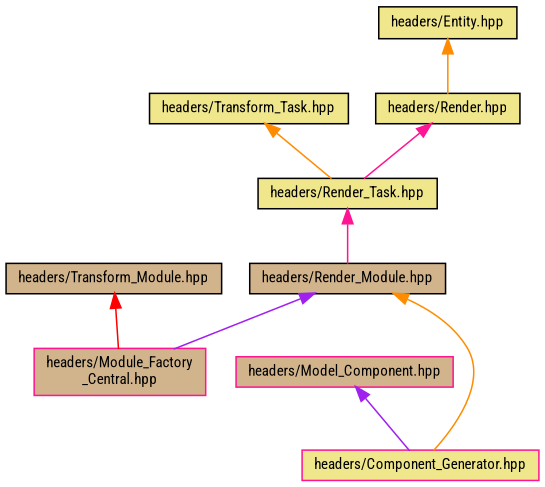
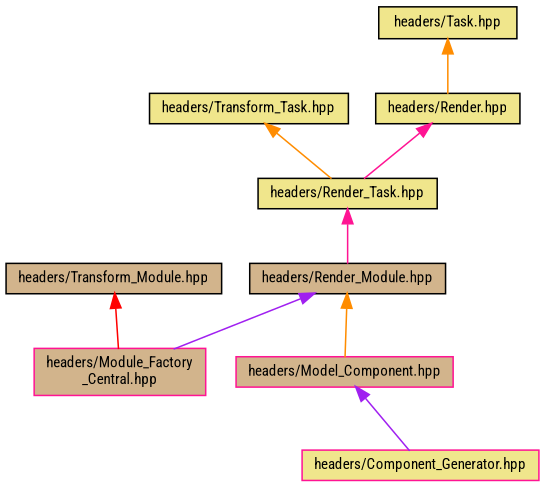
(448, 23) -> (448, 23)
(473, 365) -> (346, 333)
